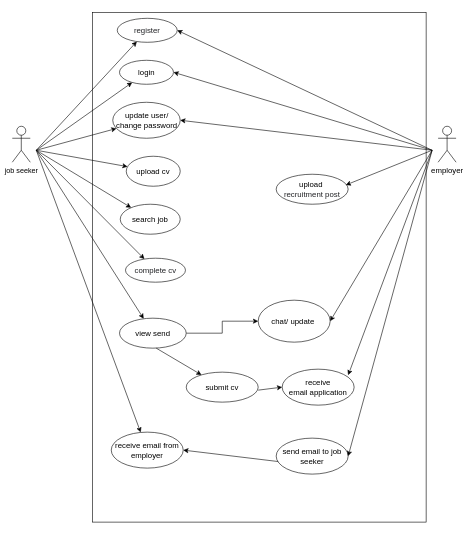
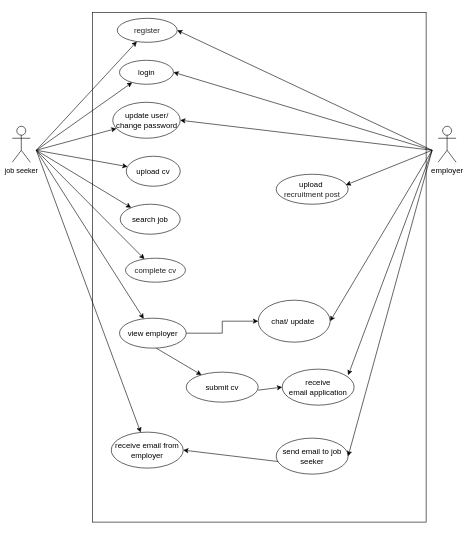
(153, 333) -> (153, 333)
